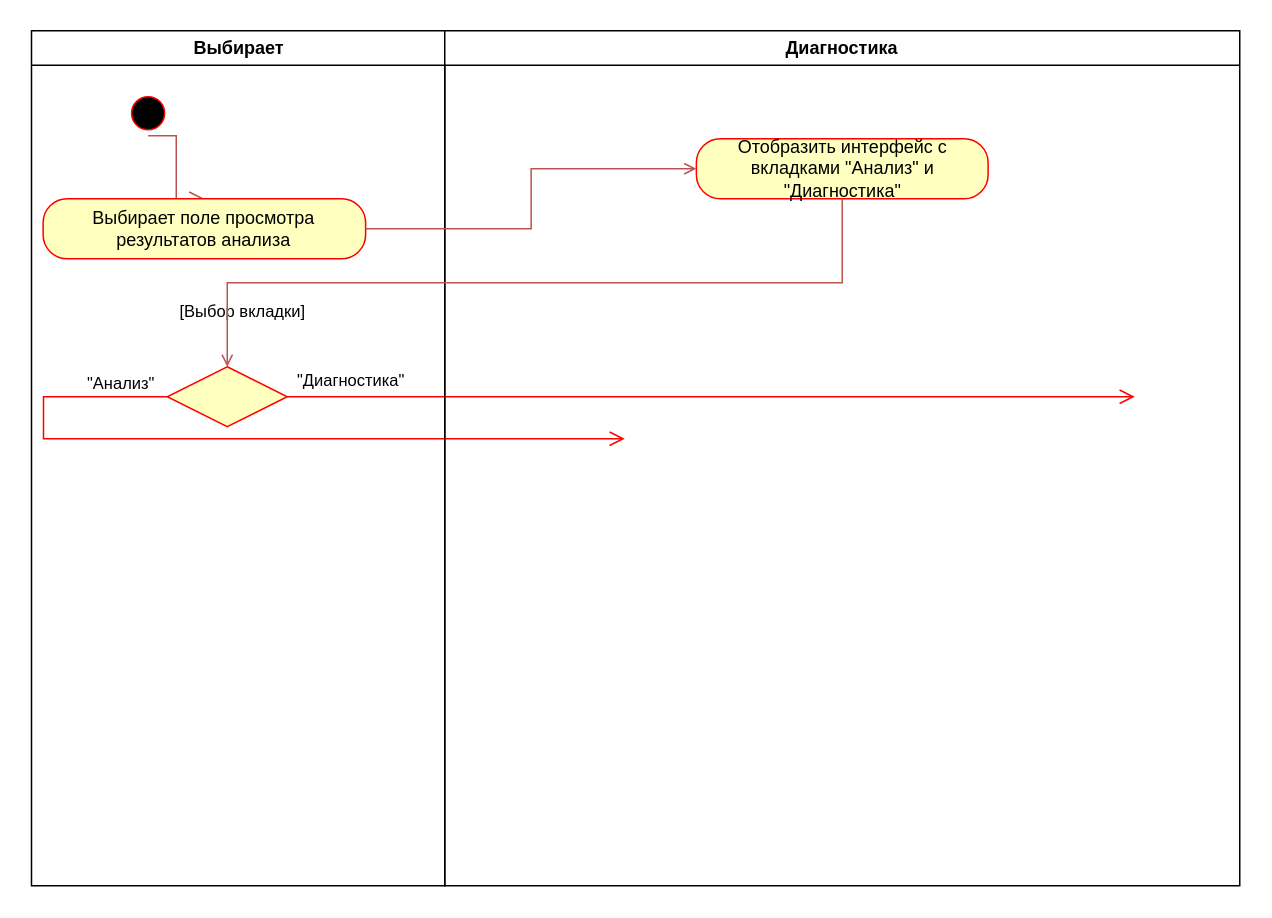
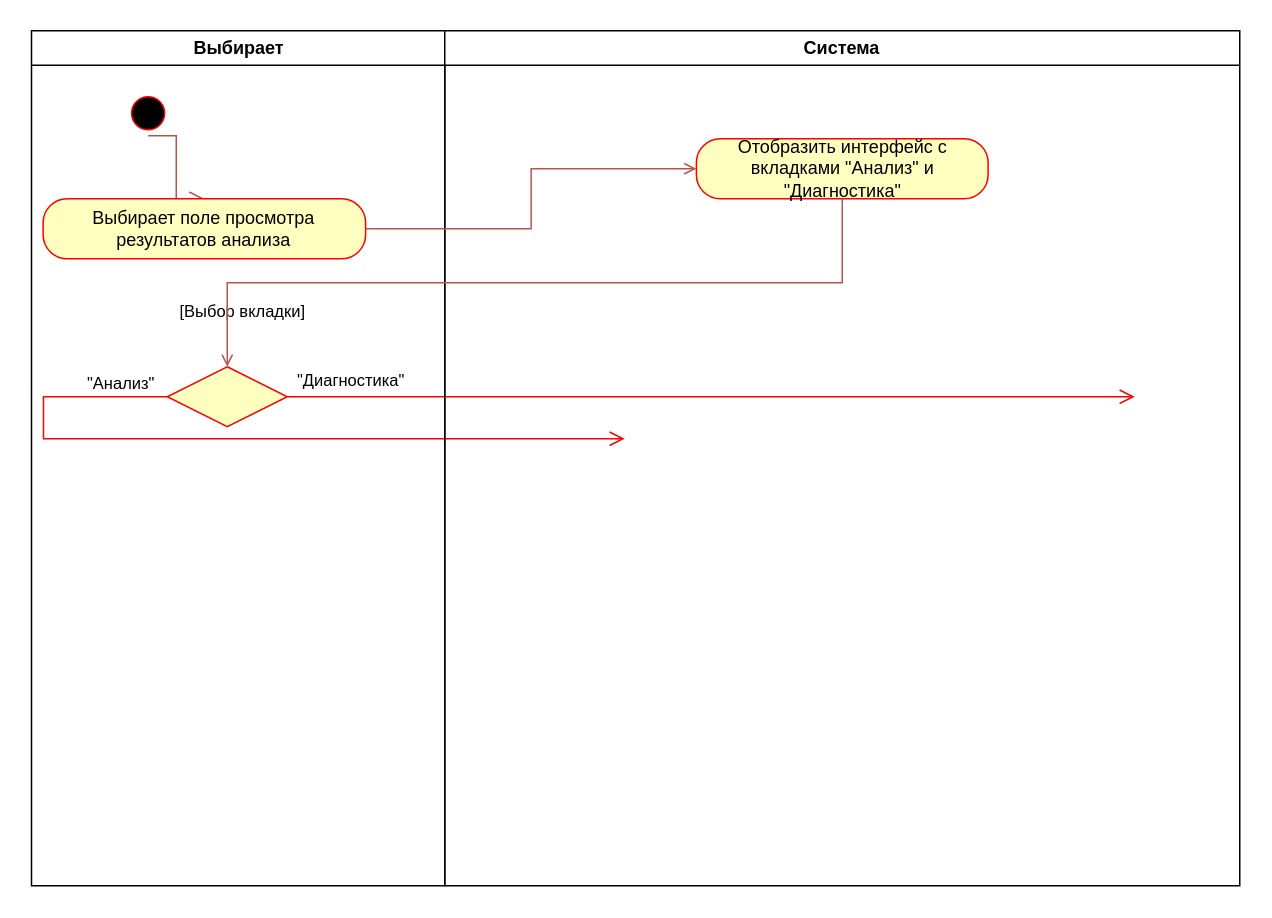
(842, 49) -> (842, 49)
